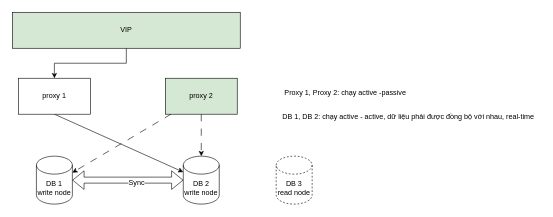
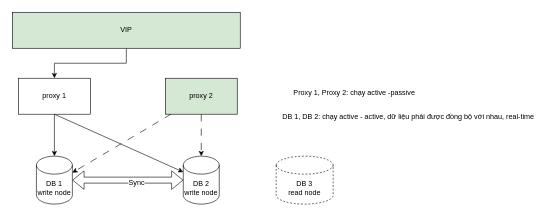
(345, 93) -> (354, 93)
none -> (54, 134)
(294, 180) -> (305, 180)
